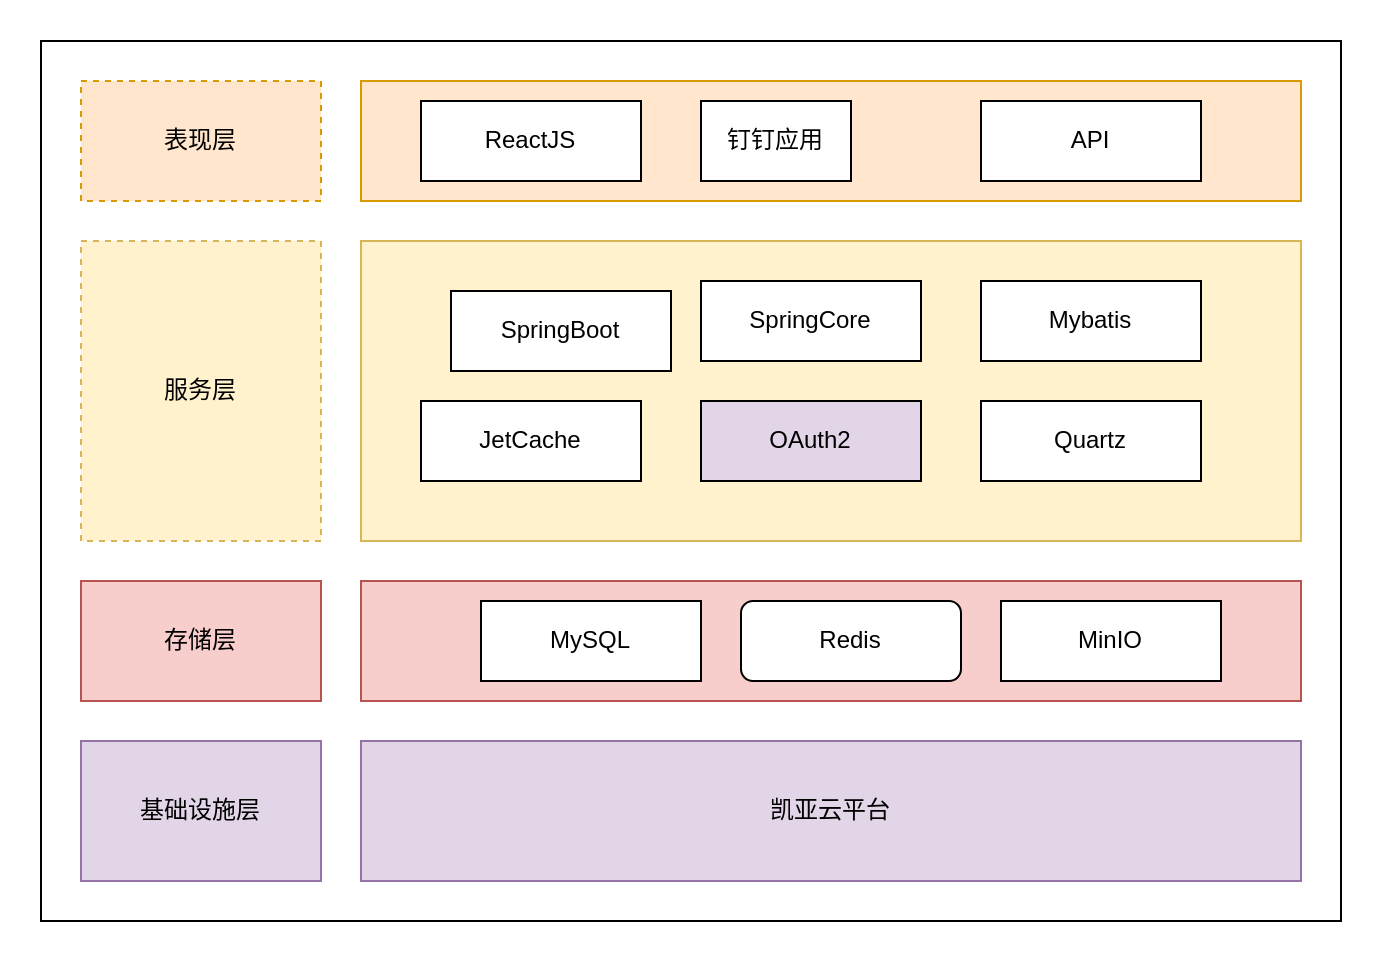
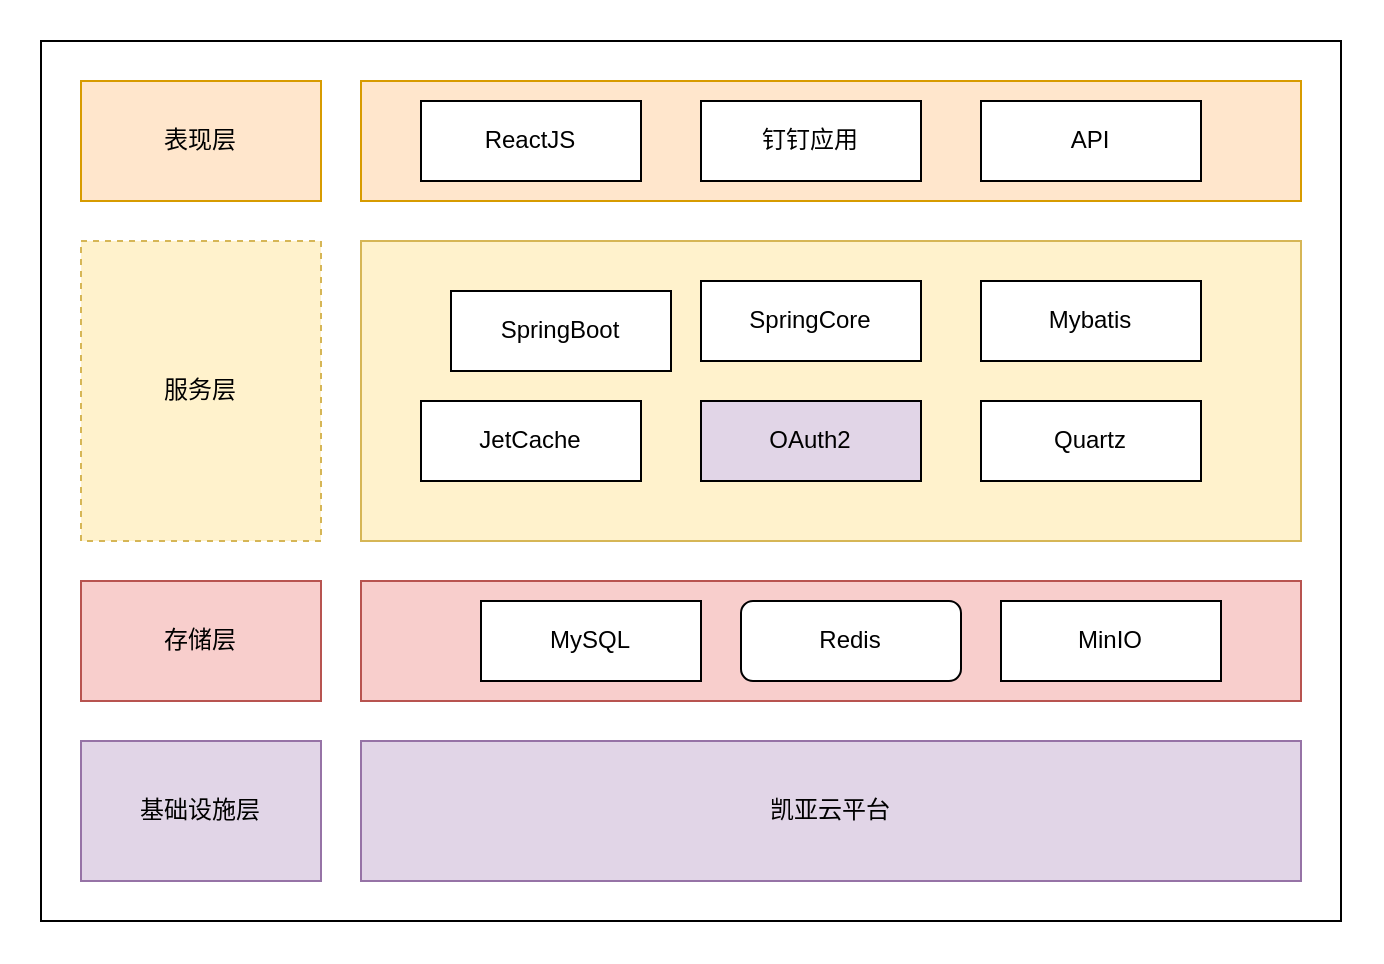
(201, 141) -> (201, 141)
(776, 141) -> (811, 141)
